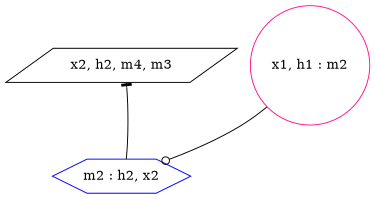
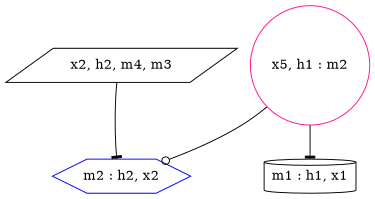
(310, 65) -> (310, 65)
(128, 123) -> (115, 118)
none -> (310, 176)
